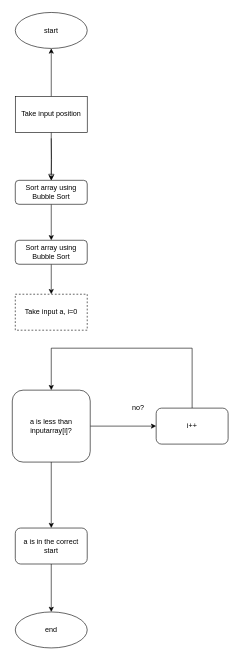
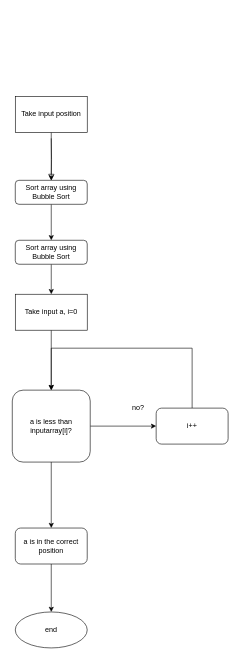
(51, 30) -> none
(51, 53) -> none
(51, 312) -> (51, 312)
none -> (51, 338)
(51, 546) -> (51, 546)
